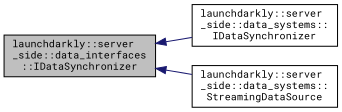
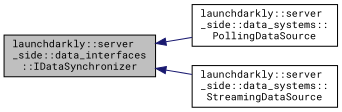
(265, 25) -> (265, 25)
